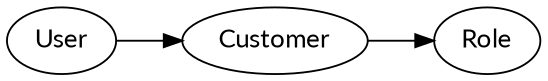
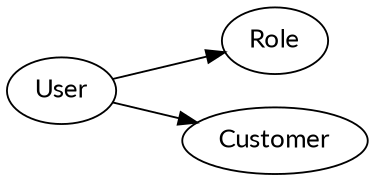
(391, 41) -> (160, 68)
